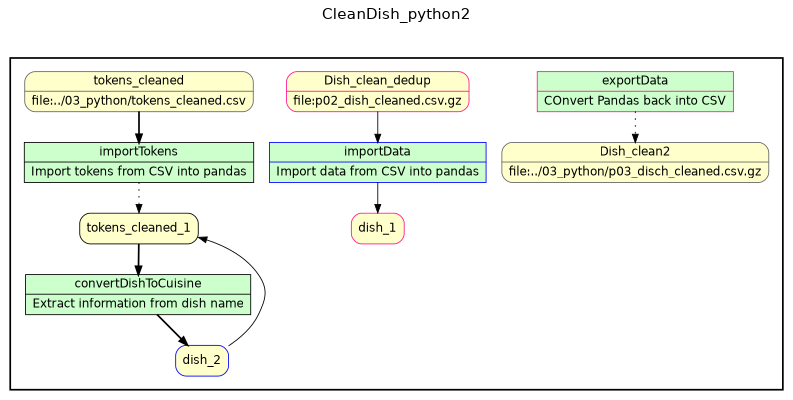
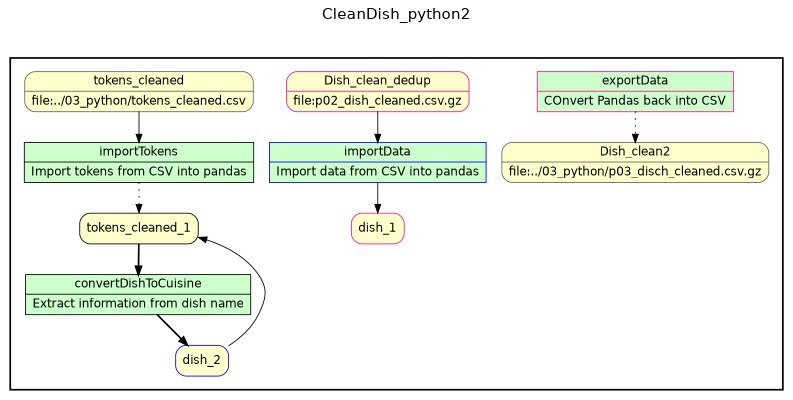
(139, 123) -> (139, 123)
